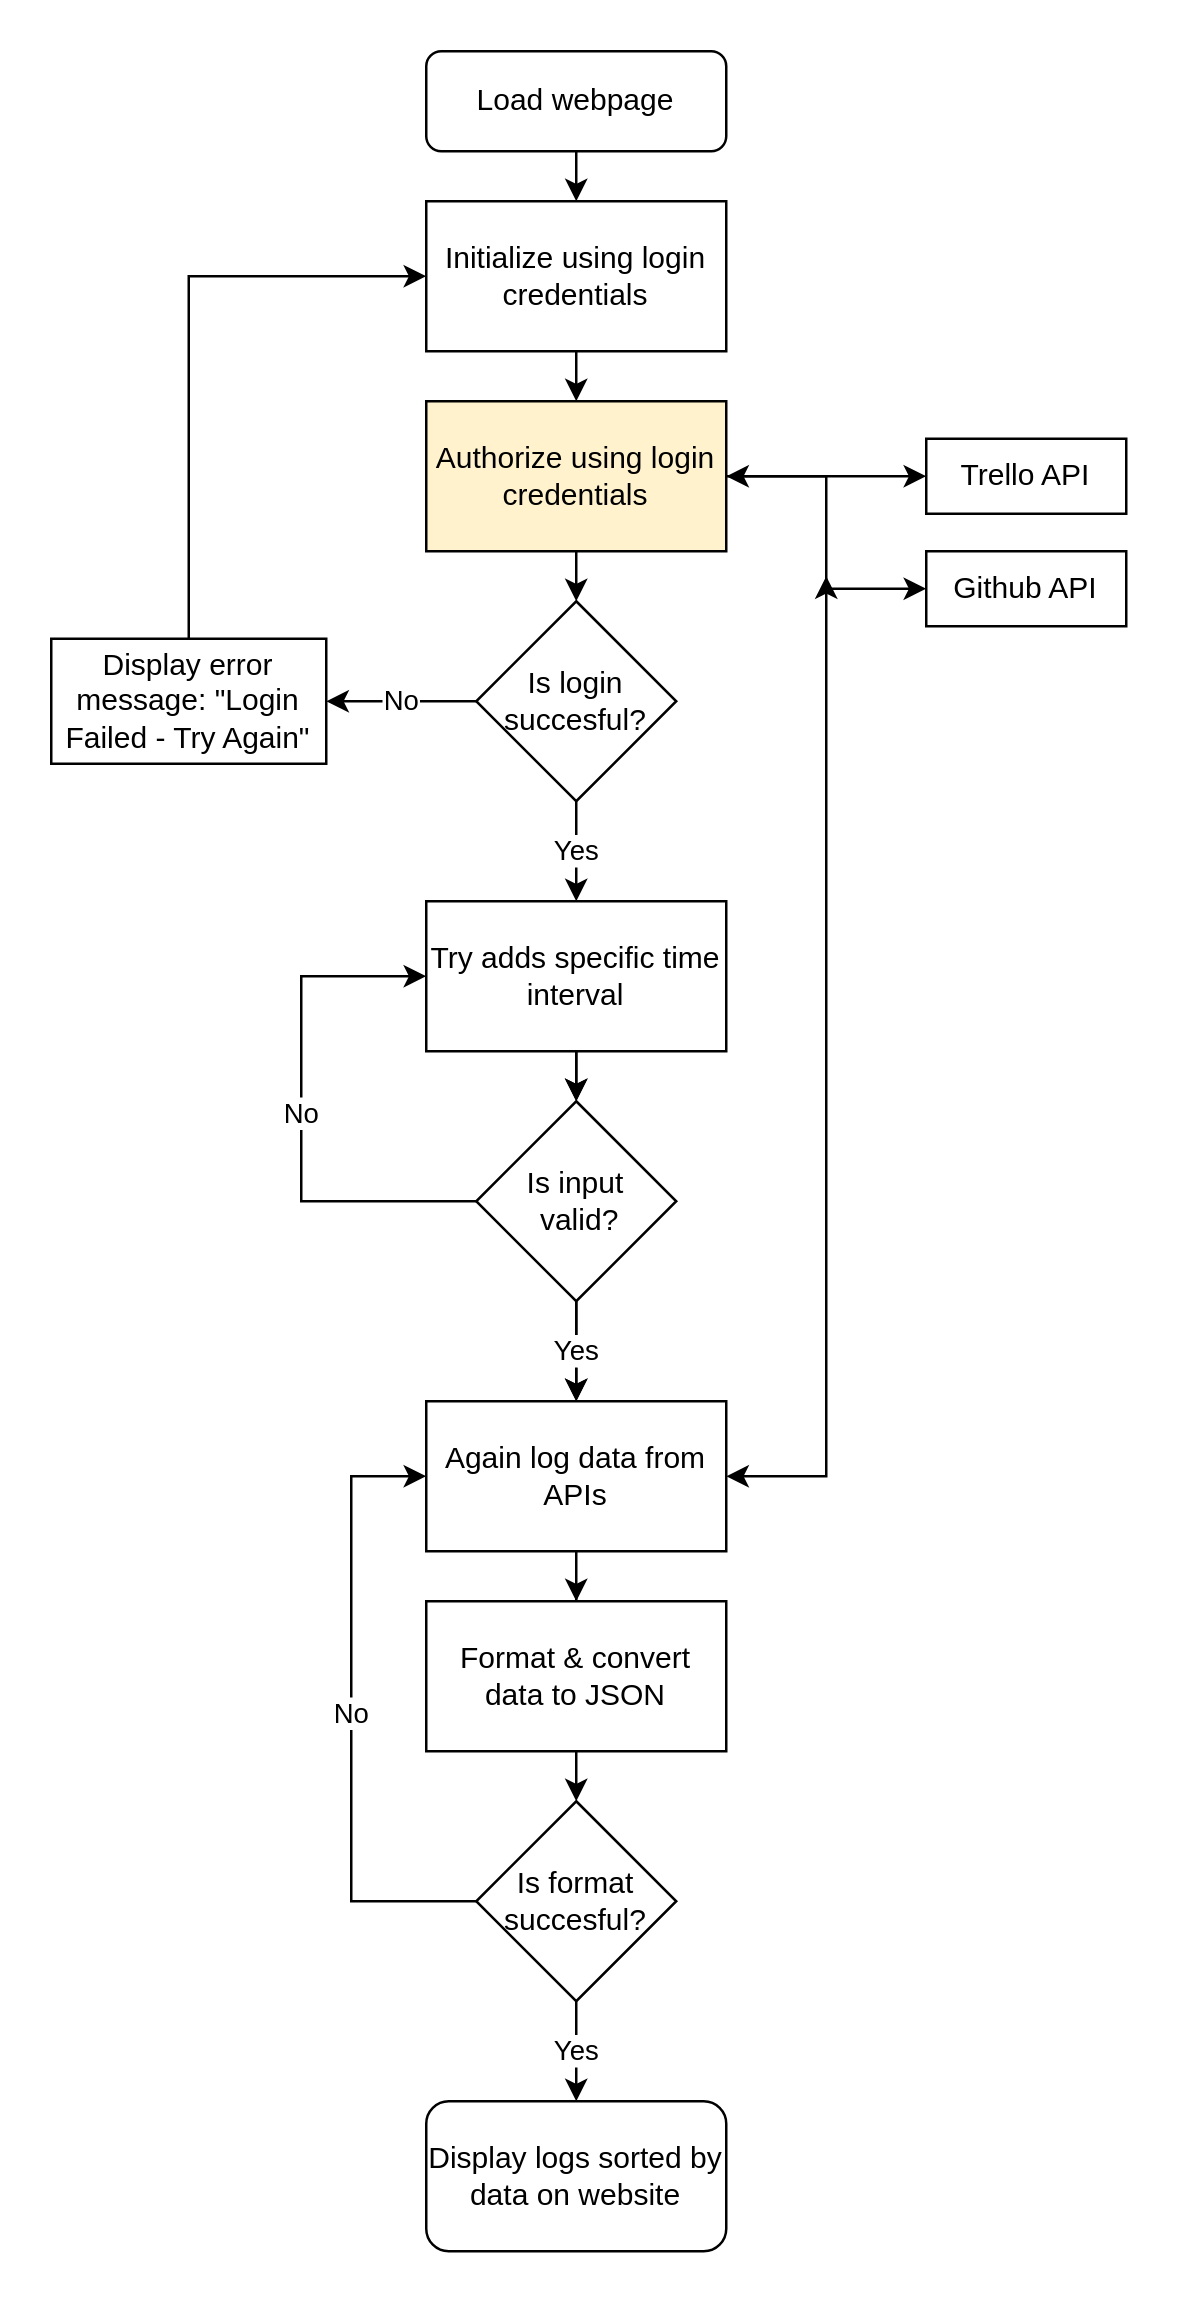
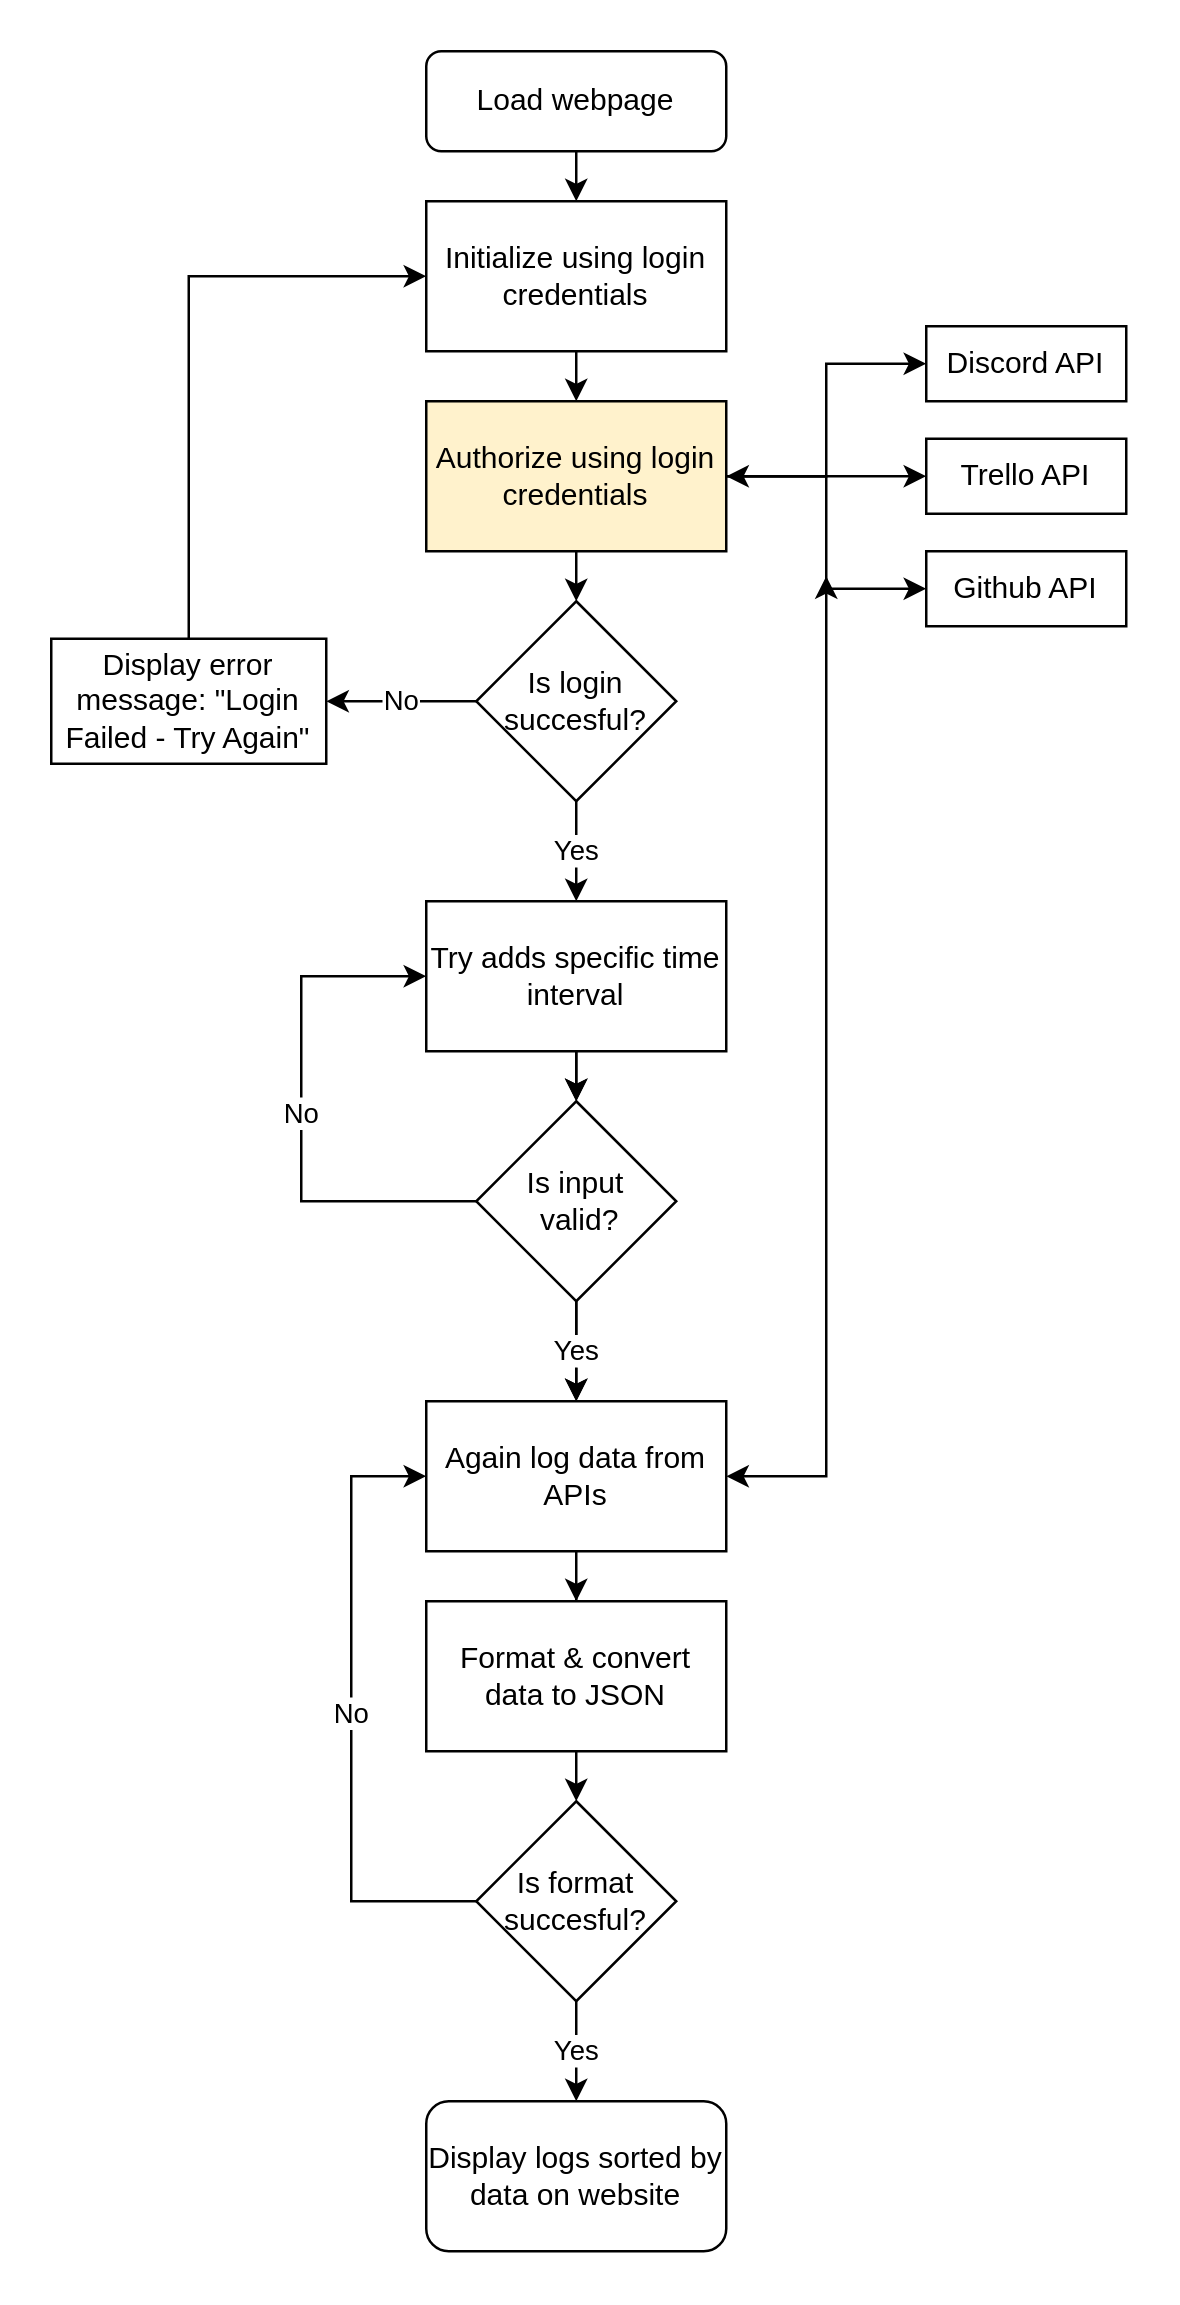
none -> (1026, 364)
none -> (826, 376)
